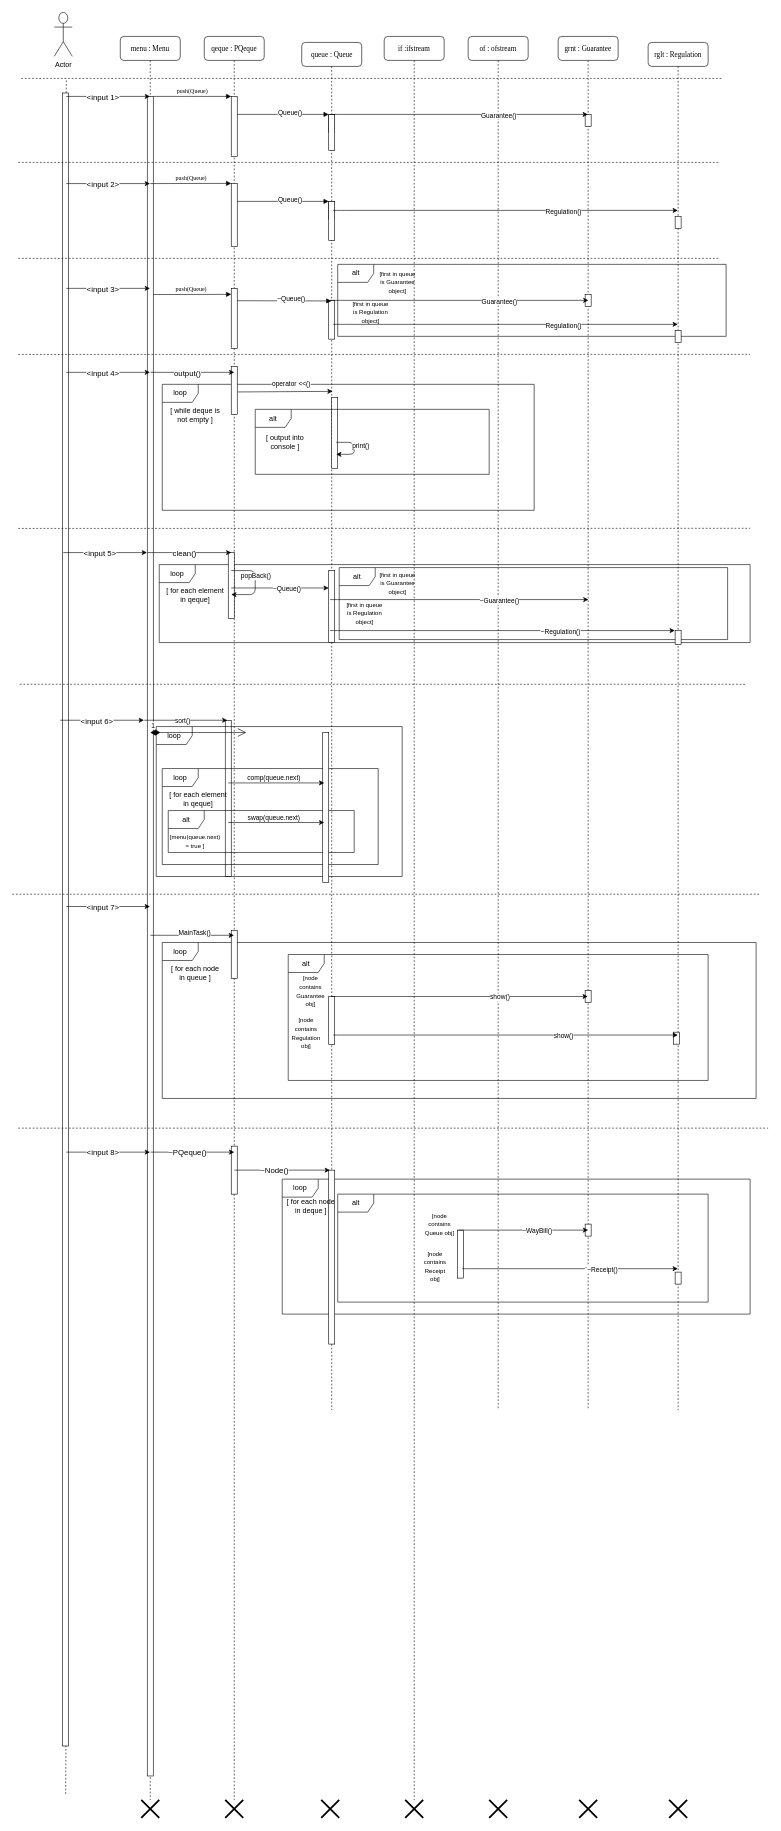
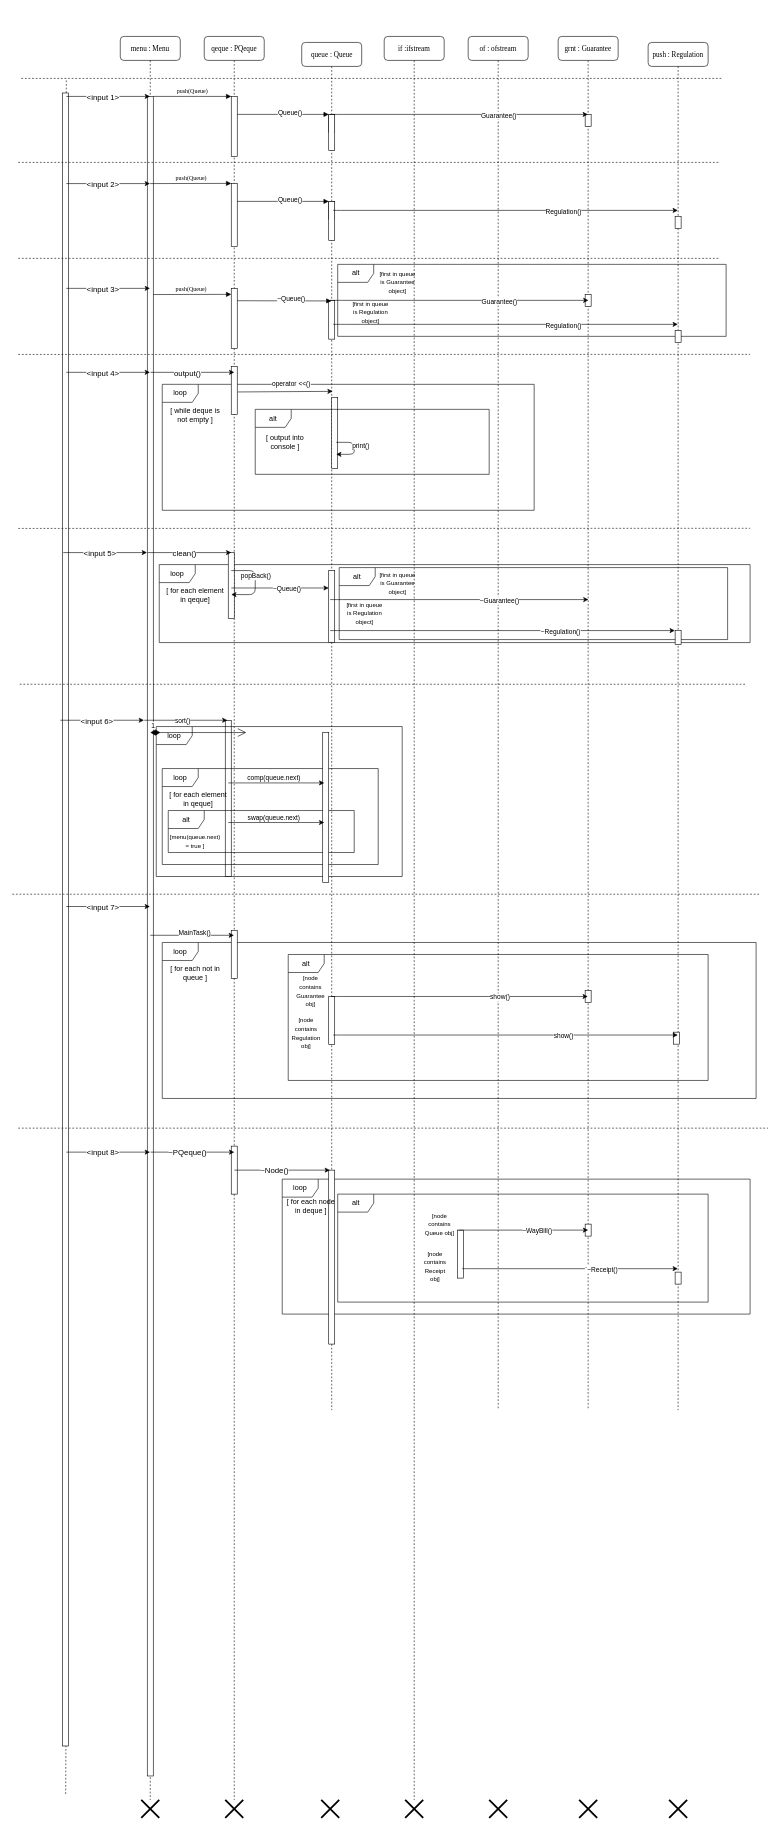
(63, 34) -> none
(678, 54) -> (678, 54)
(195, 974) -> (195, 974)
